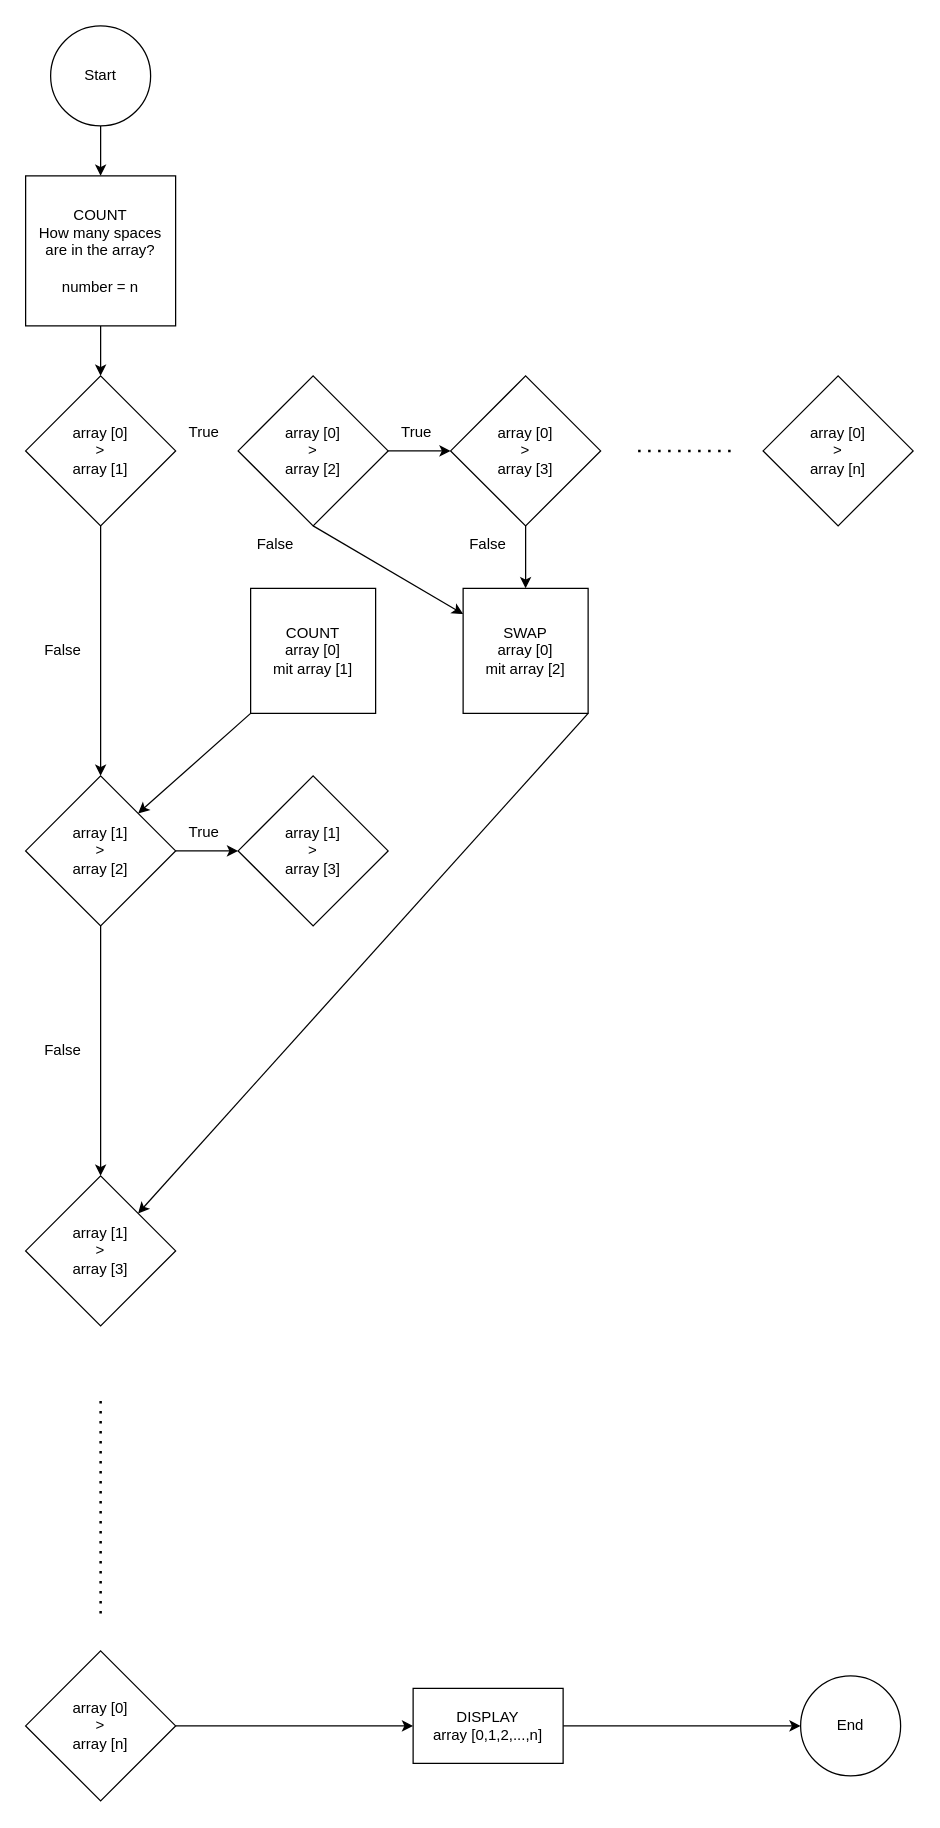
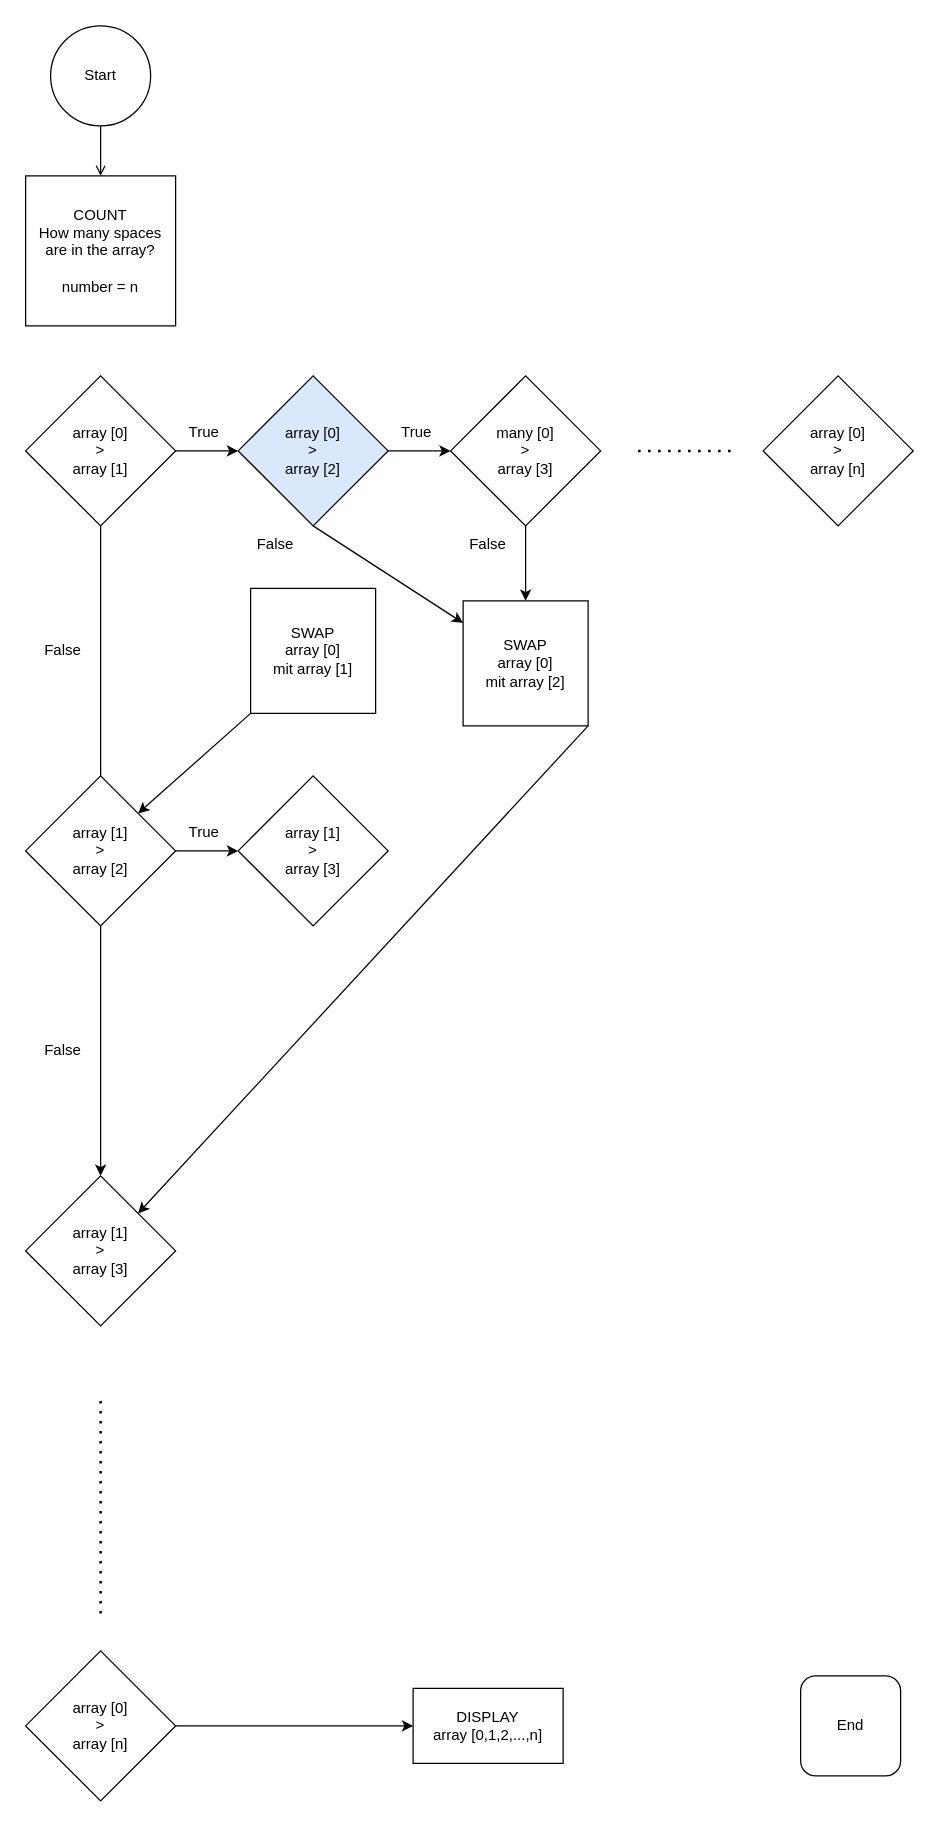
(101, 166) -> (101, 168)
(101, 347) -> none
none -> (203, 451)
(313, 451) -> (313, 451)
(526, 451) -> (526, 451)
(313, 651) -> (313, 651)
(526, 651) -> (526, 663)
(101, 766) -> (101, 769)
(677, 1726) -> none
(851, 1726) -> (851, 1726)
